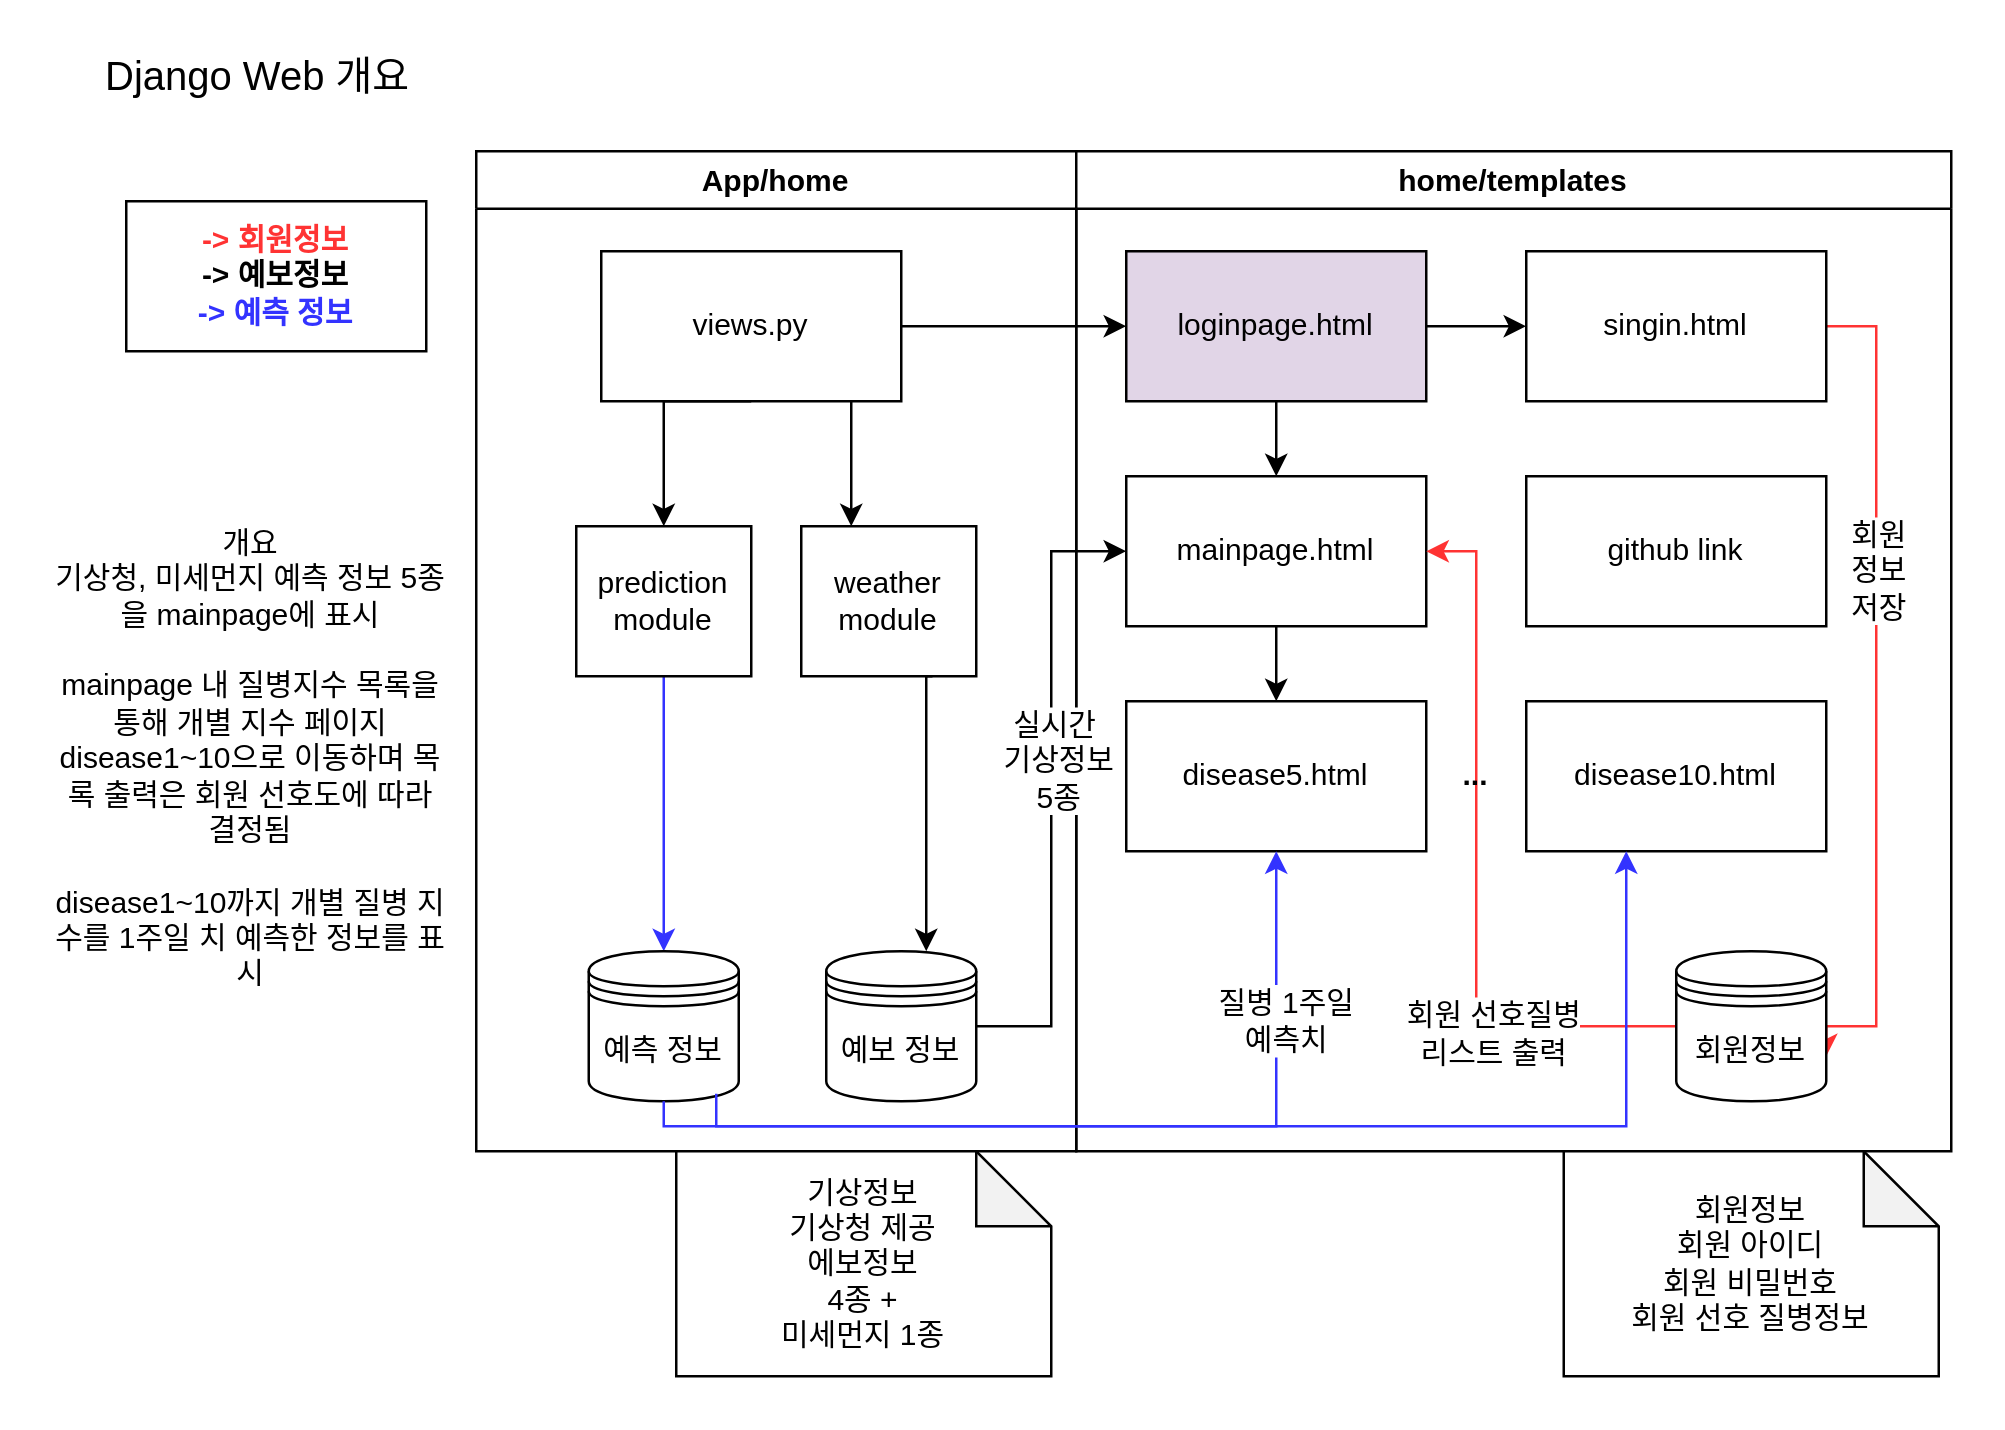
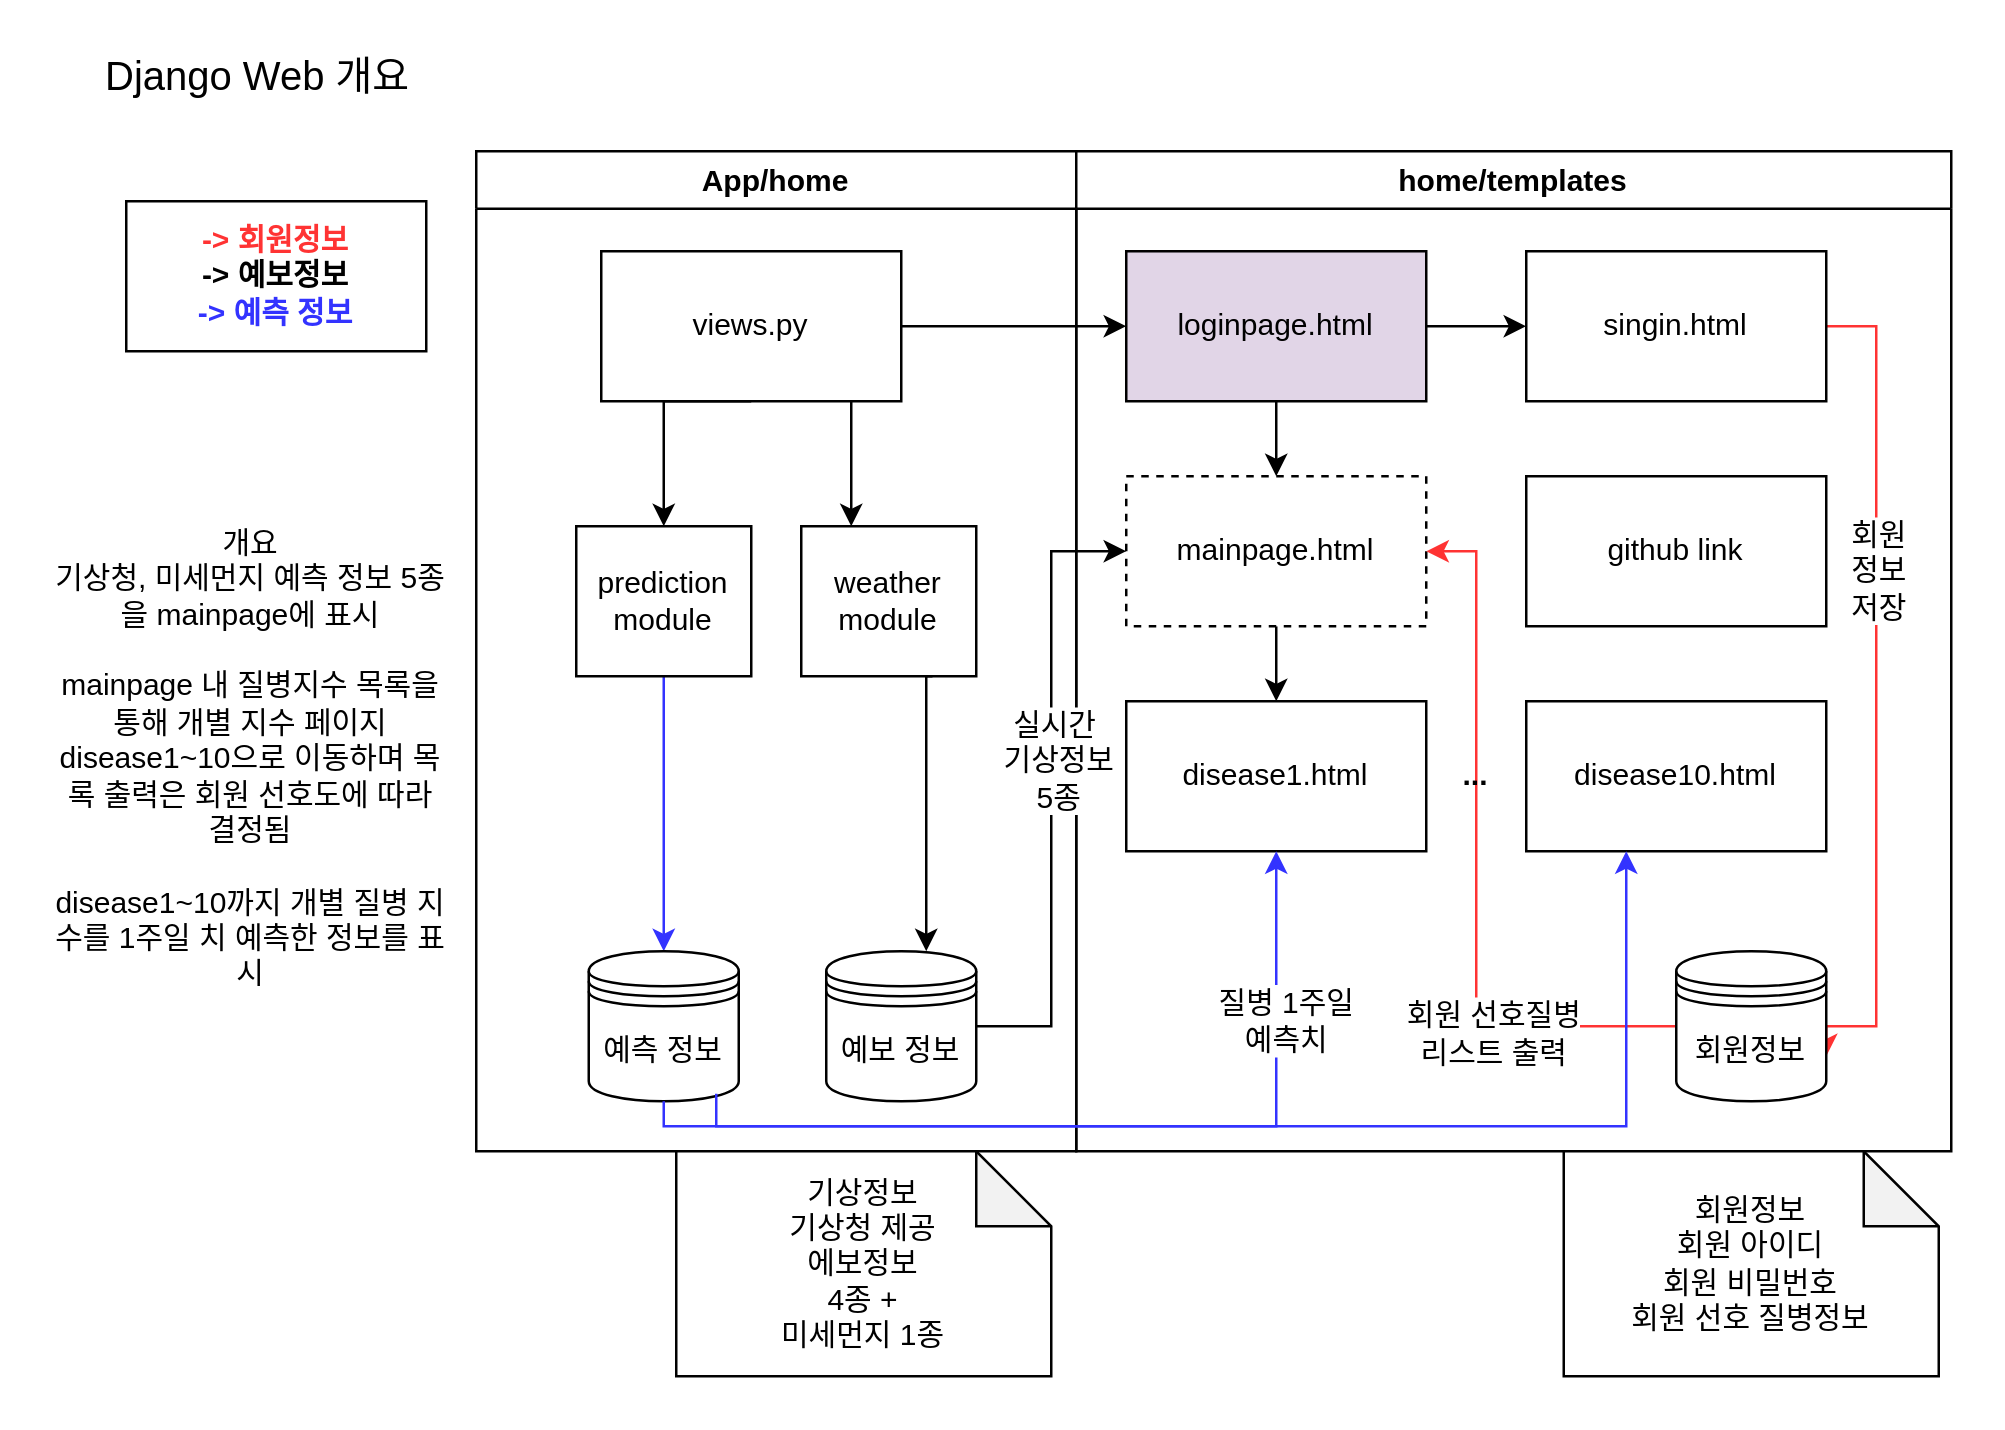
(1276, 551) -> (1276, 551)
(1276, 776) -> (1276, 776)
